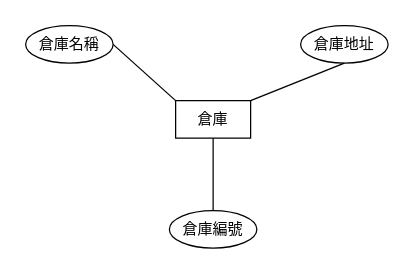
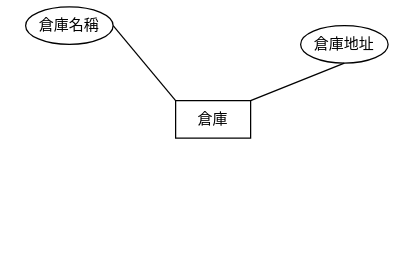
(69, 44) -> (69, 26)
(213, 174) -> none
(213, 229) -> none
